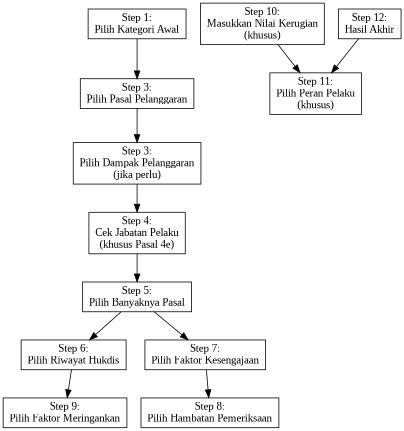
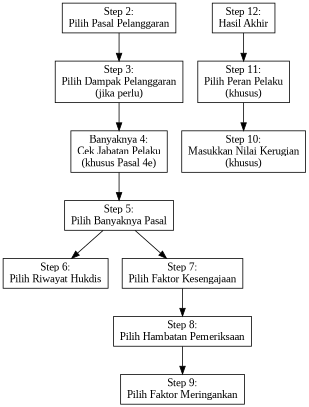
(137, 24) -> none
(287, 56) -> (244, 113)
(137, 94) -> (119, 18)
(137, 233) -> (119, 152)
(70, 380) -> (183, 356)
